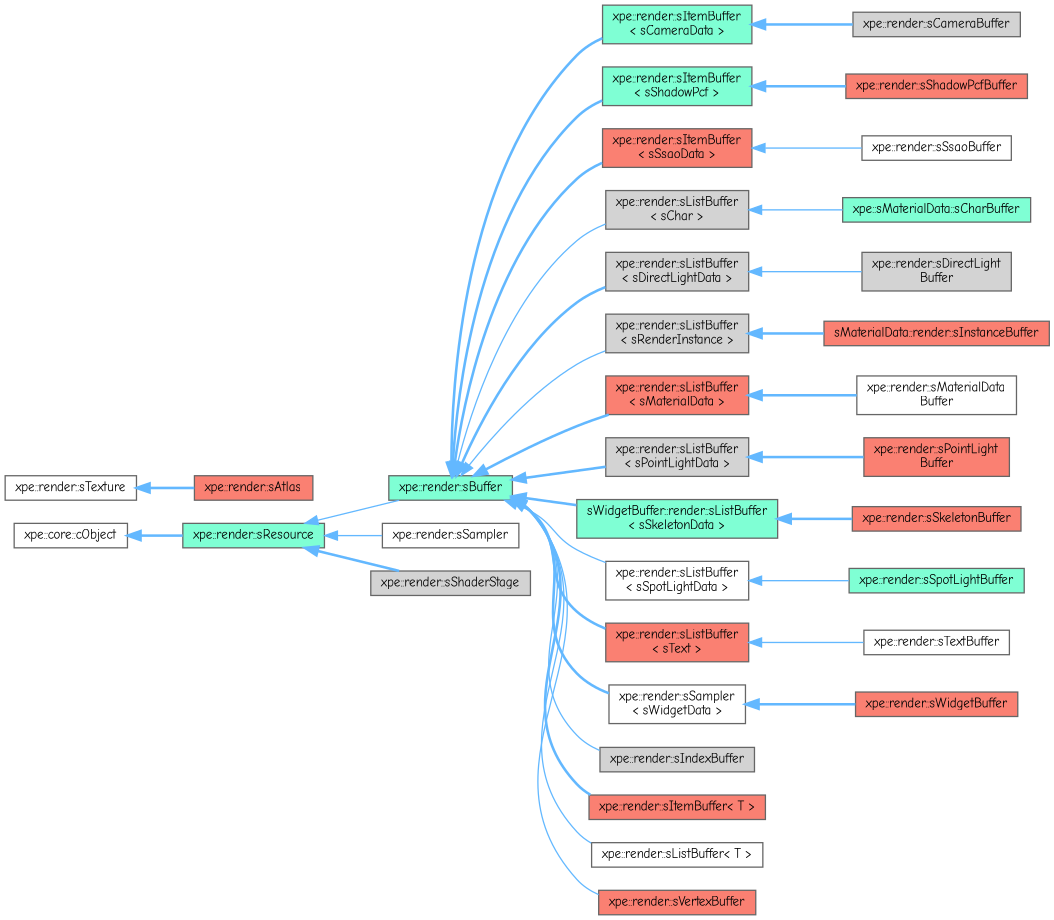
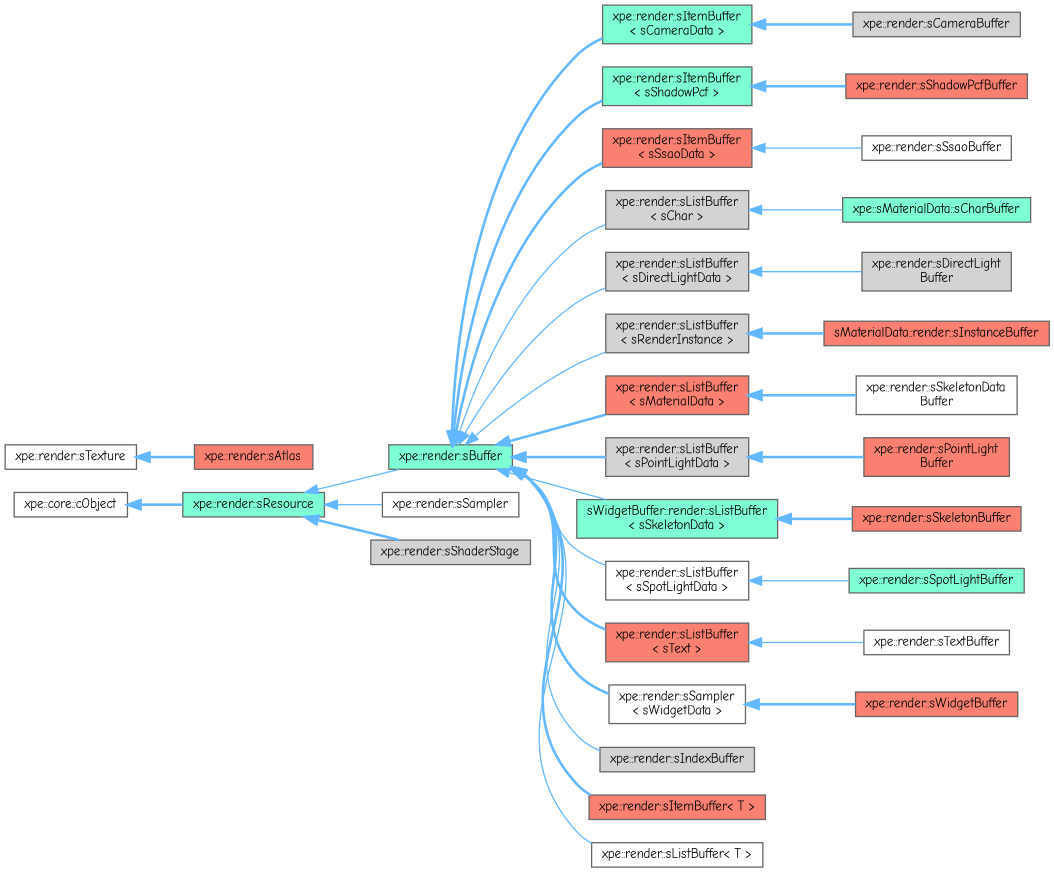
(519, 363) -> (525, 350)
(937, 395) -> (937, 395)
(551, 502) -> (557, 486)
(677, 903) -> none
